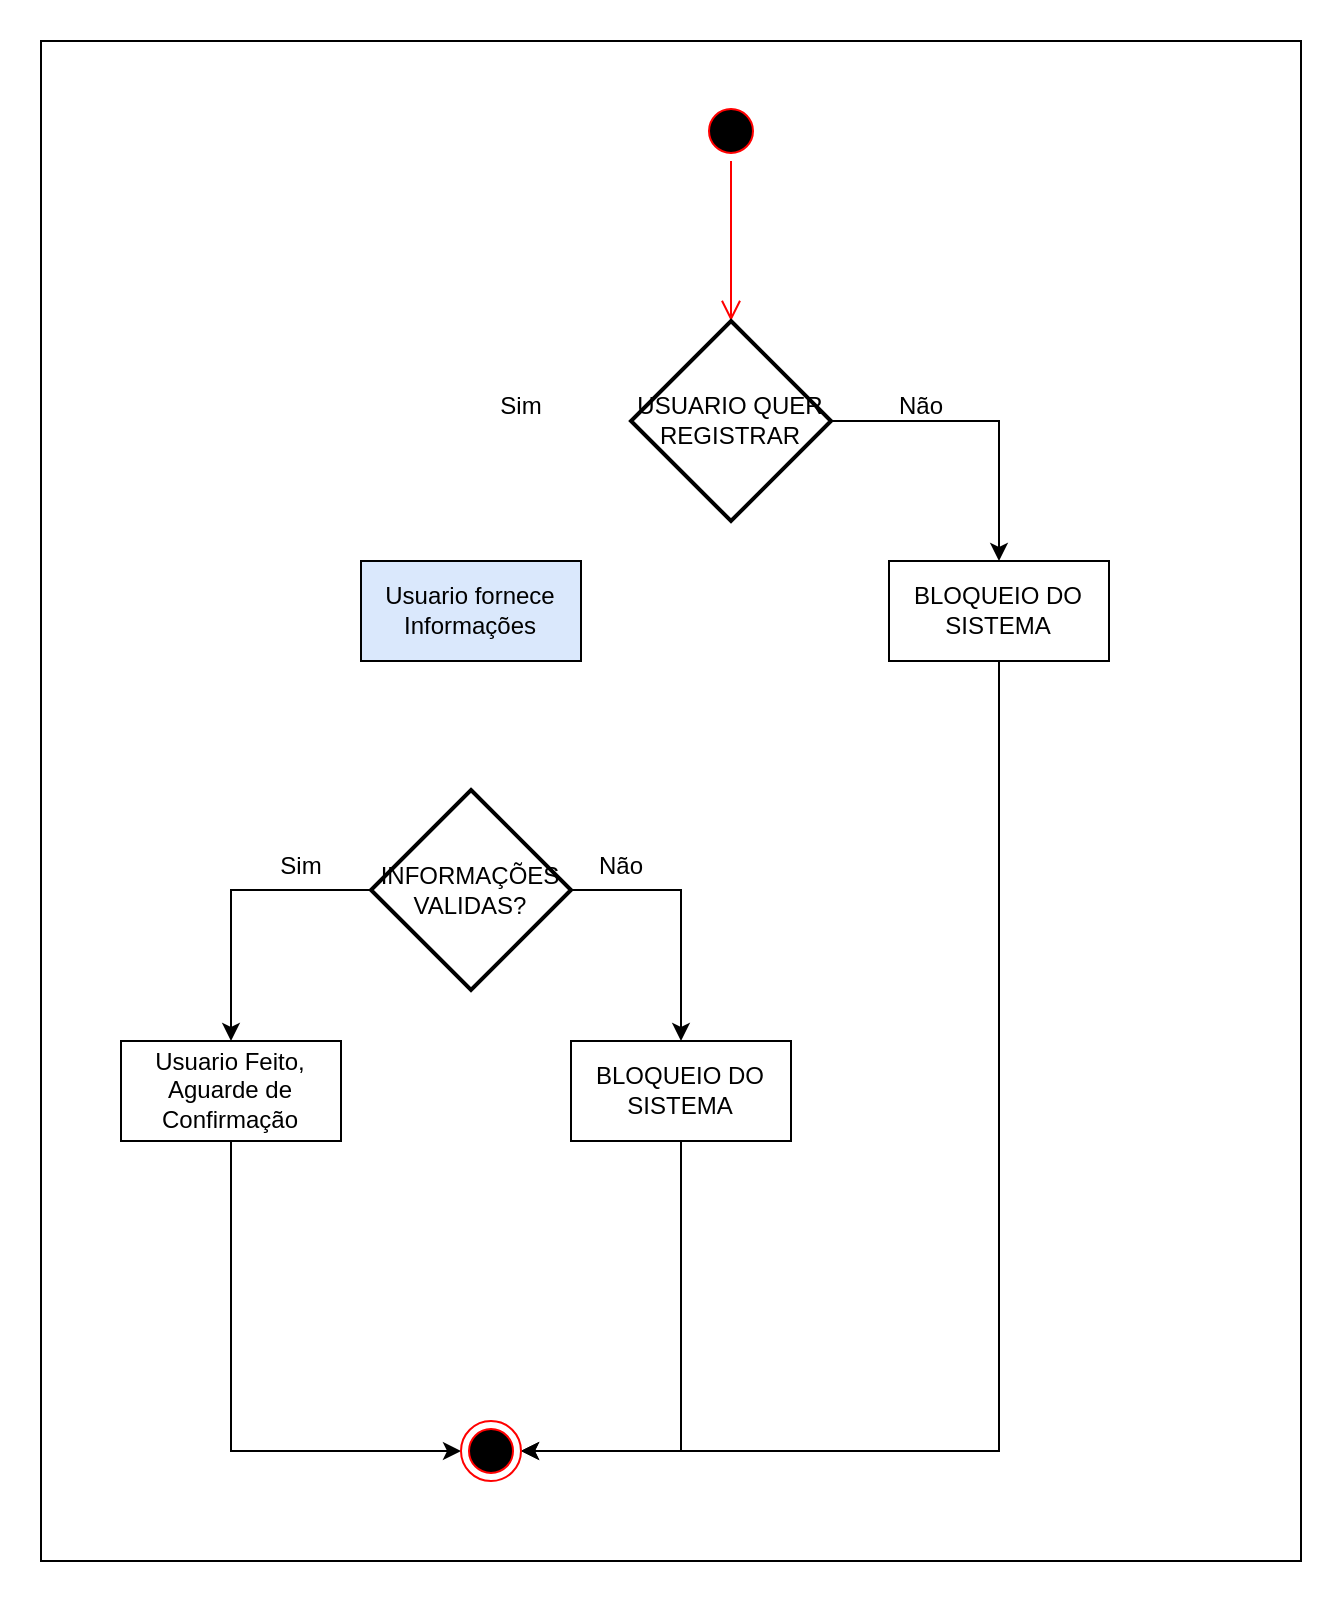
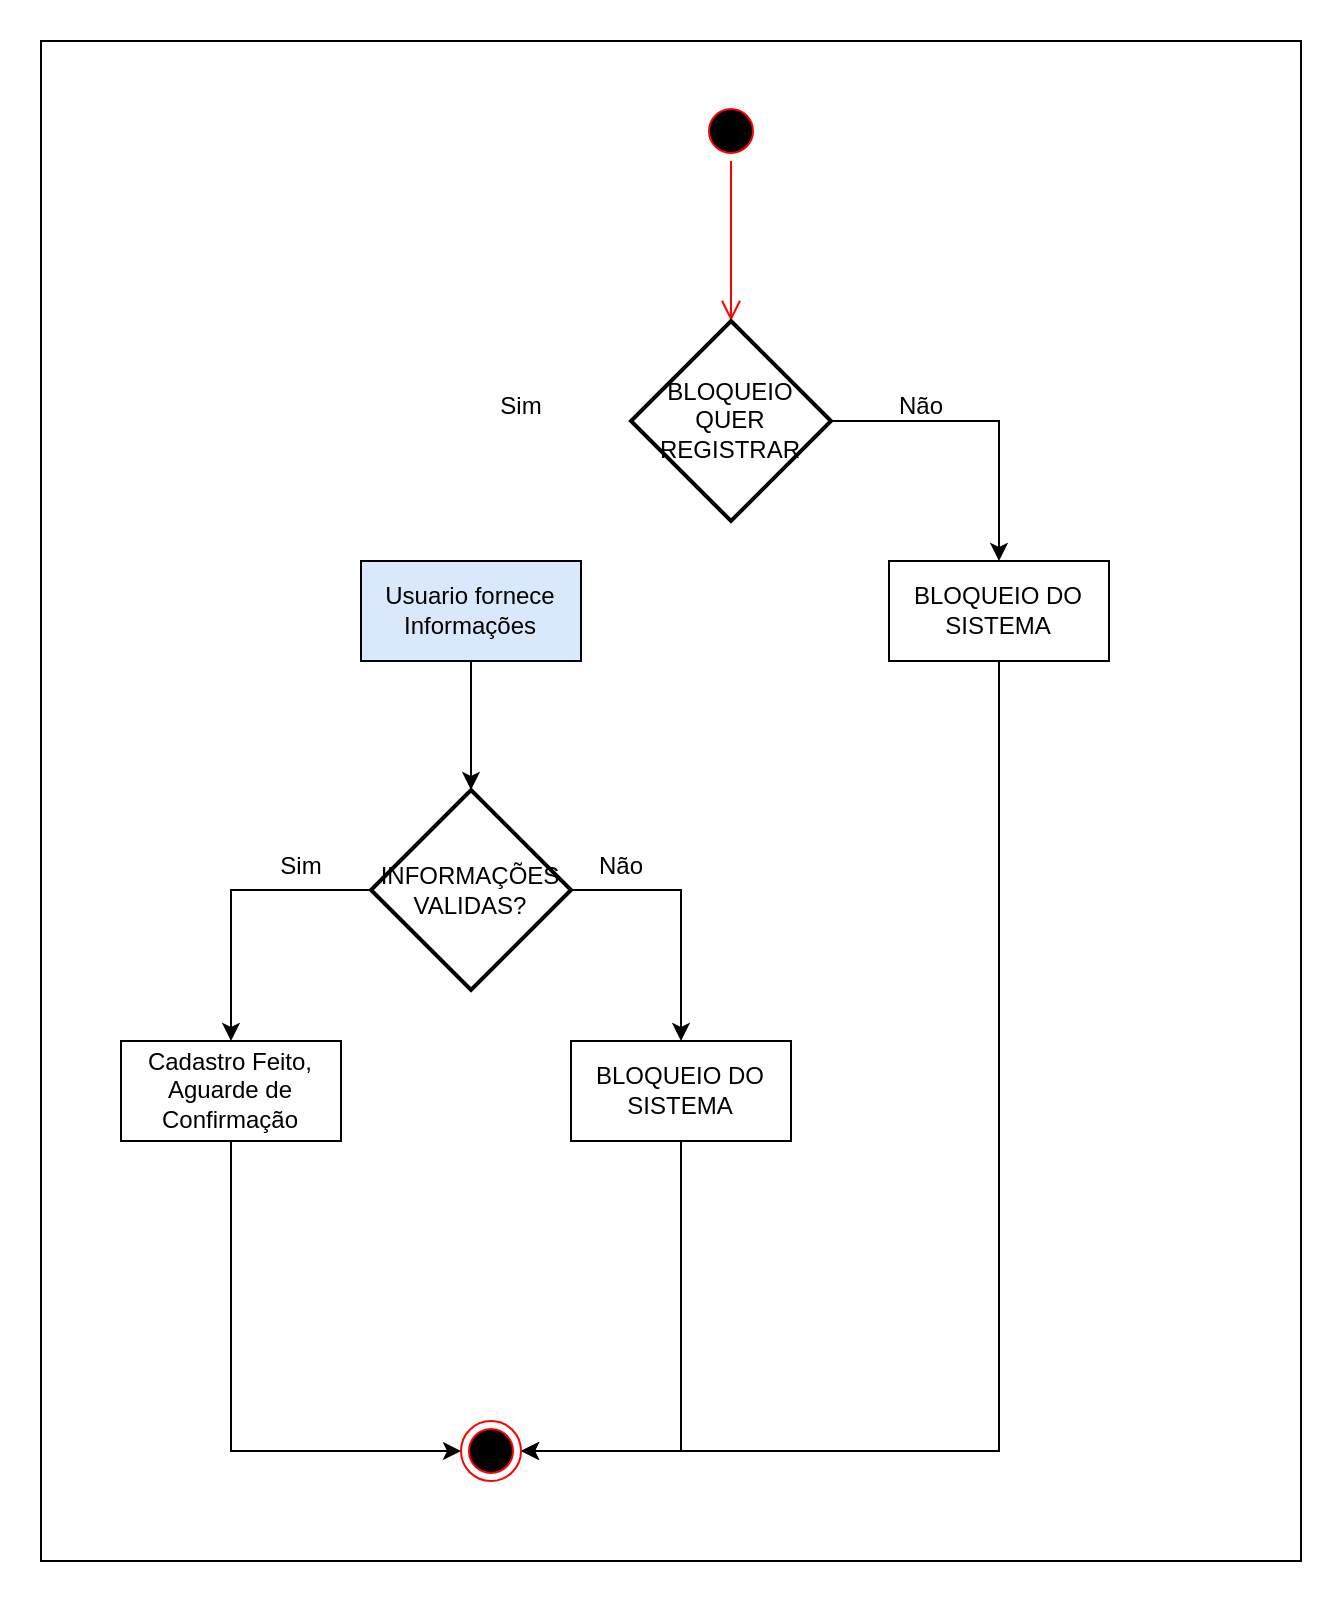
(731, 421) -> (731, 421)
none -> (471, 719)
(231, 1091) -> (231, 1091)
